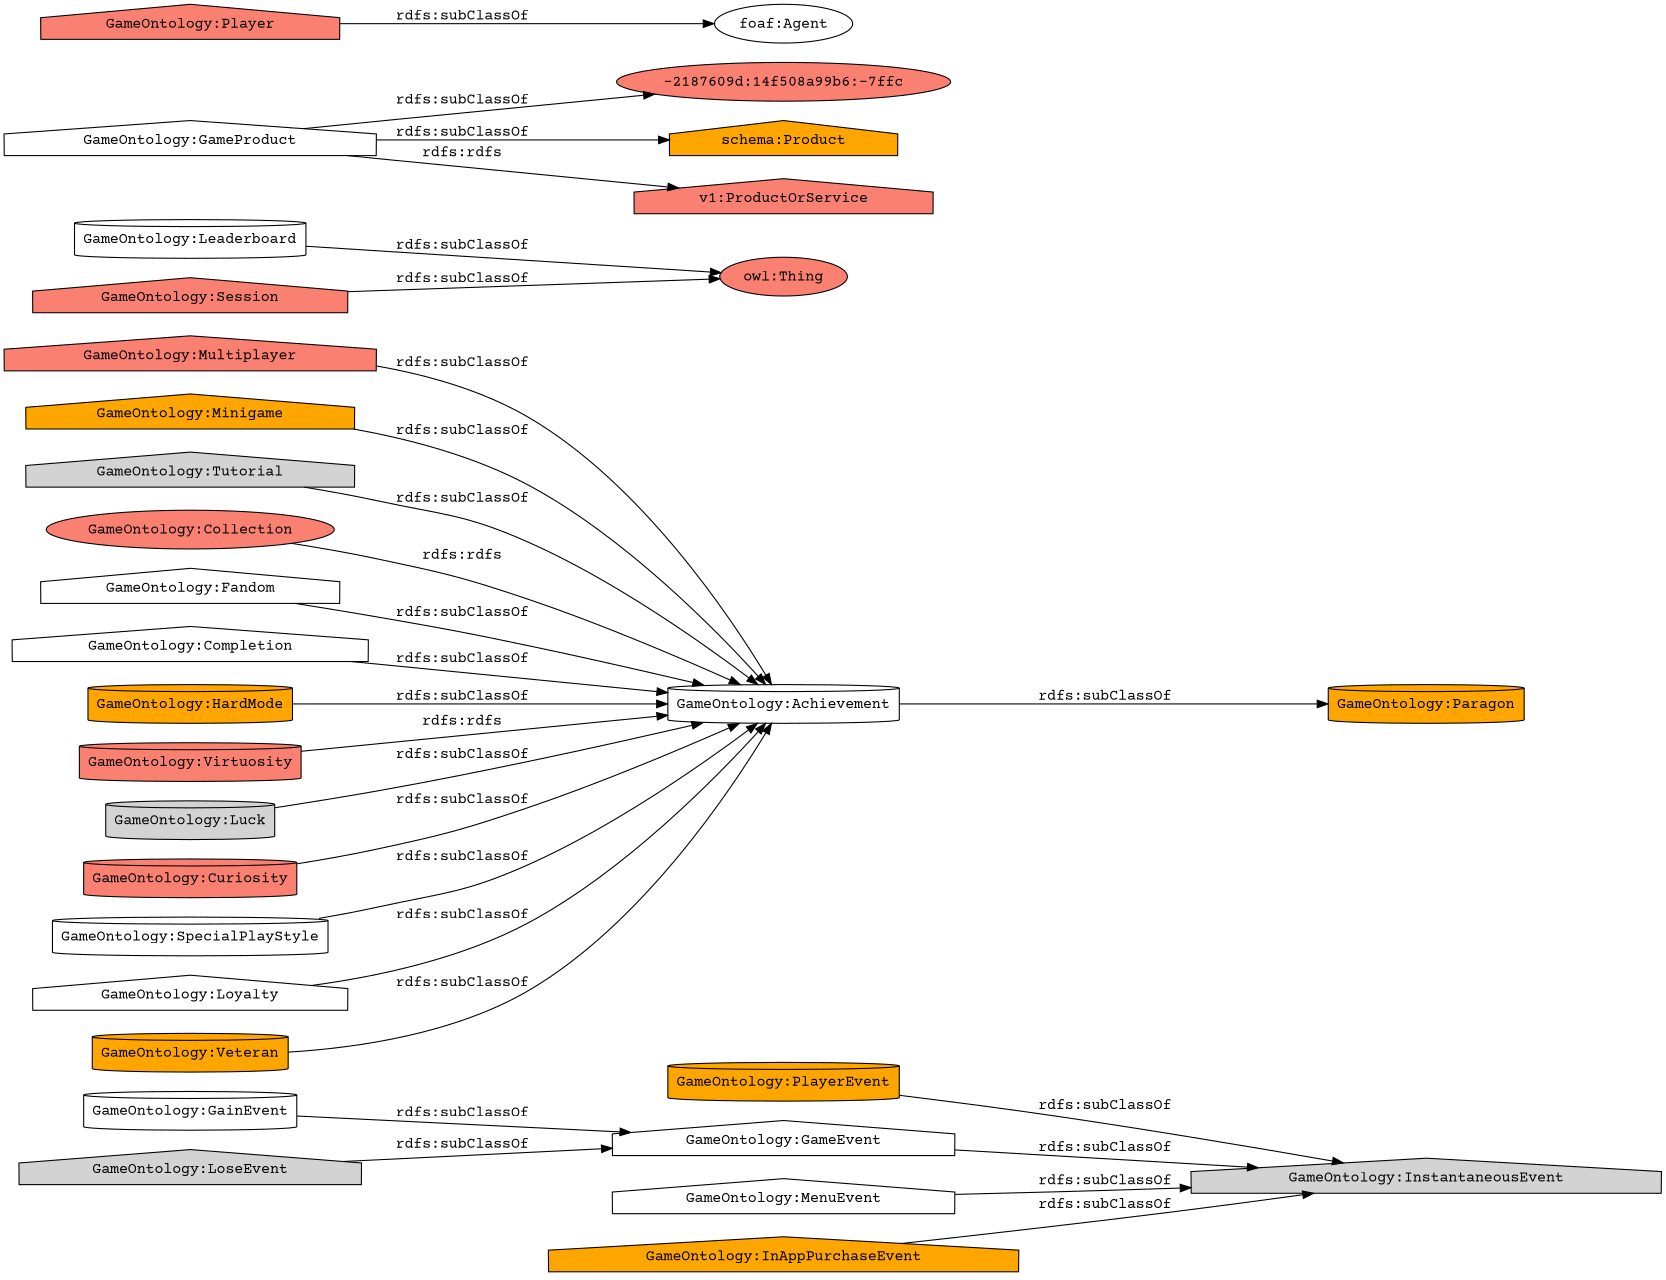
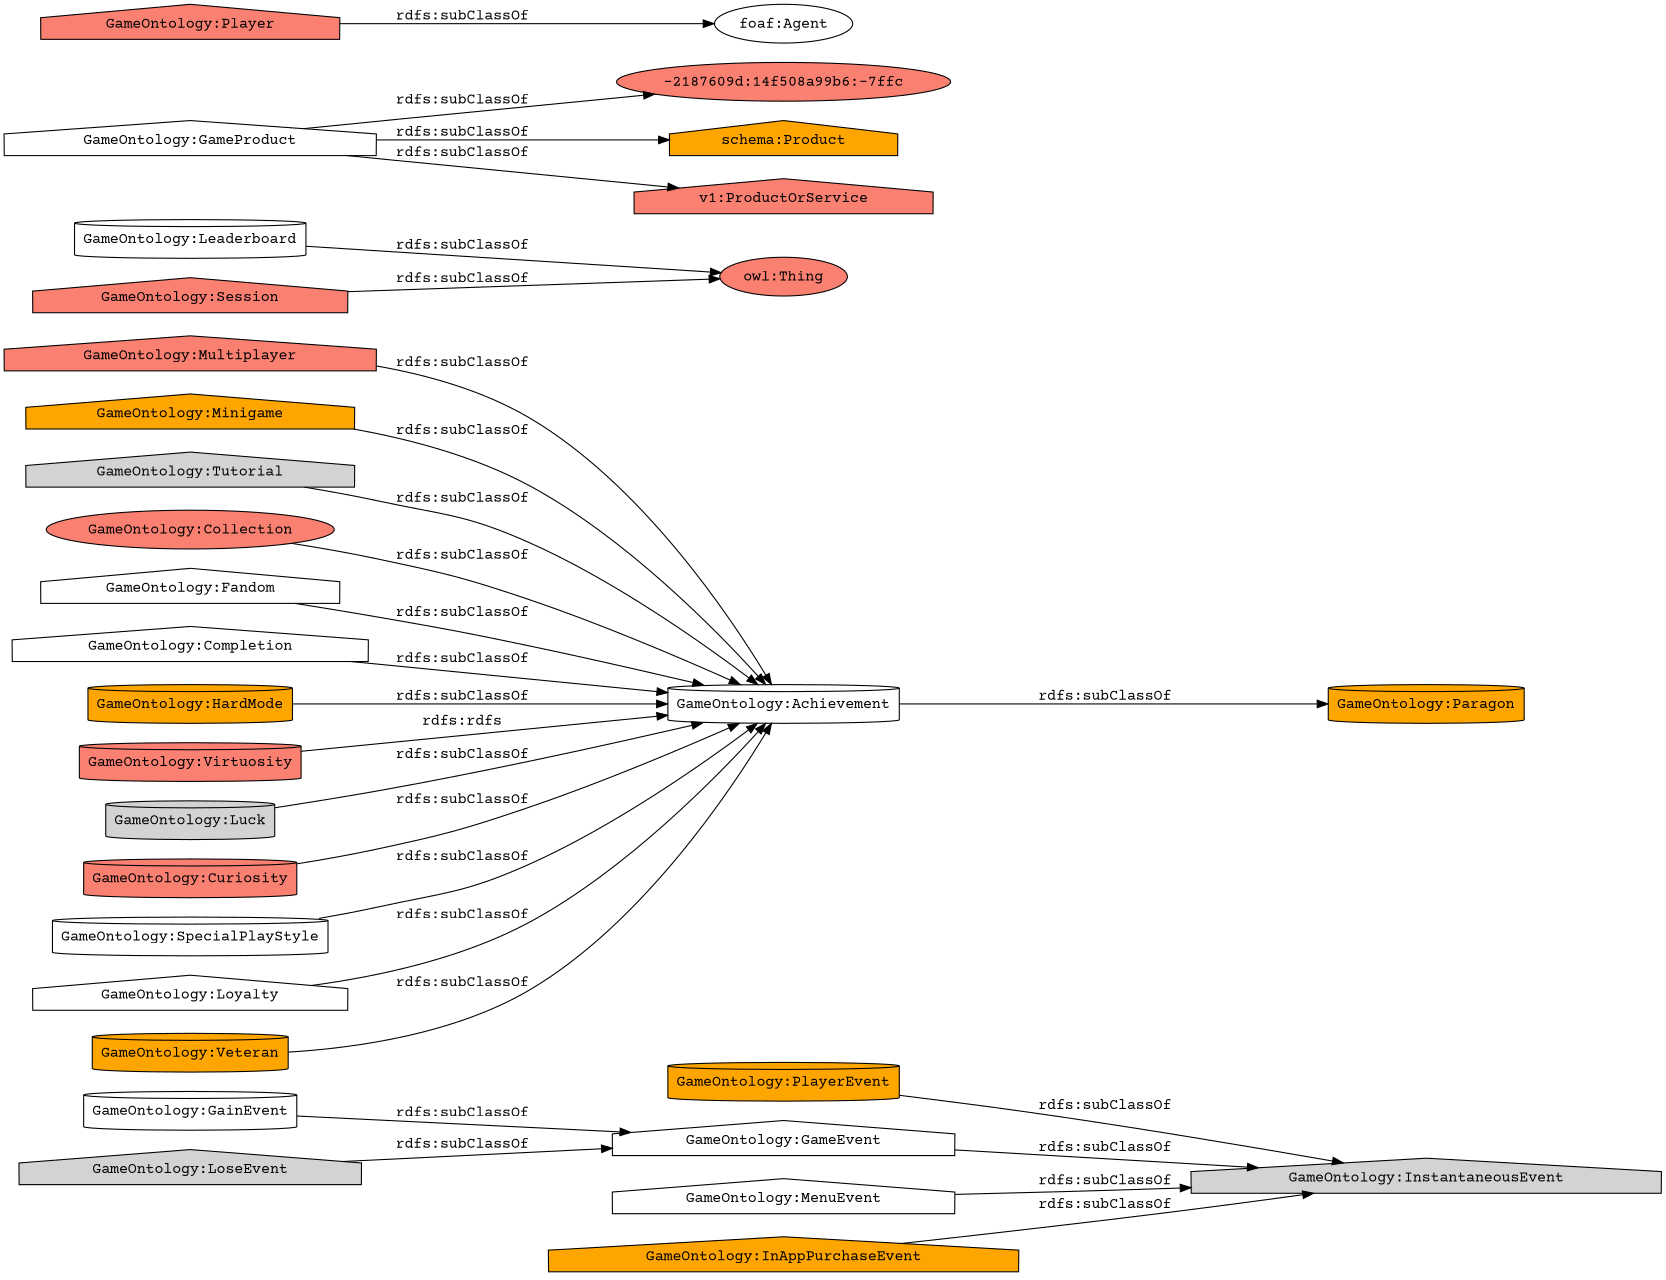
(462, 152) -> (462, 152)
(462, 555) -> (462, 555)
